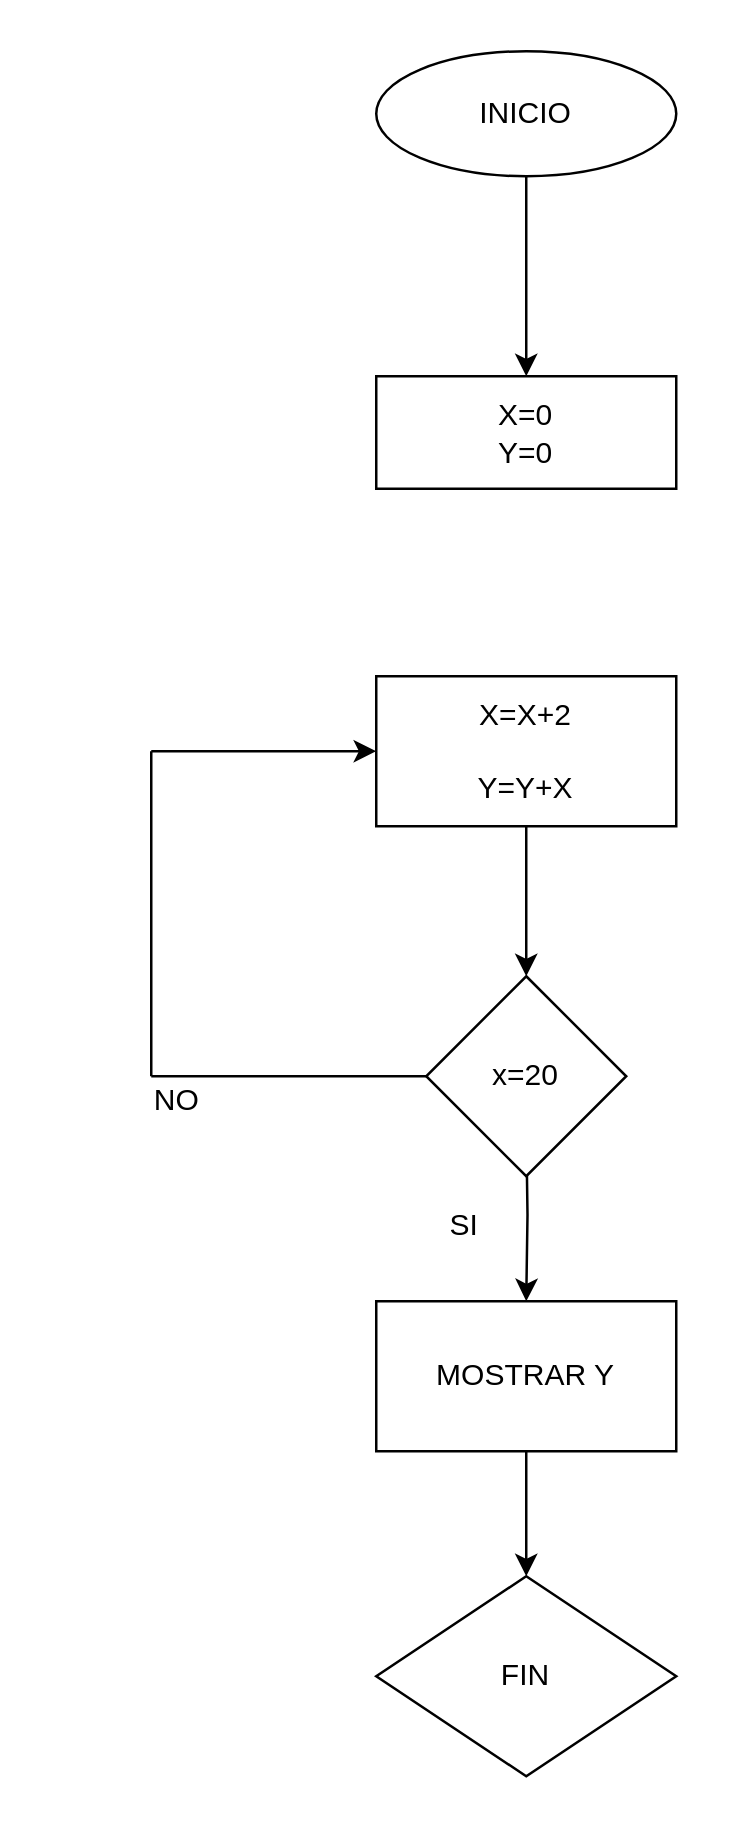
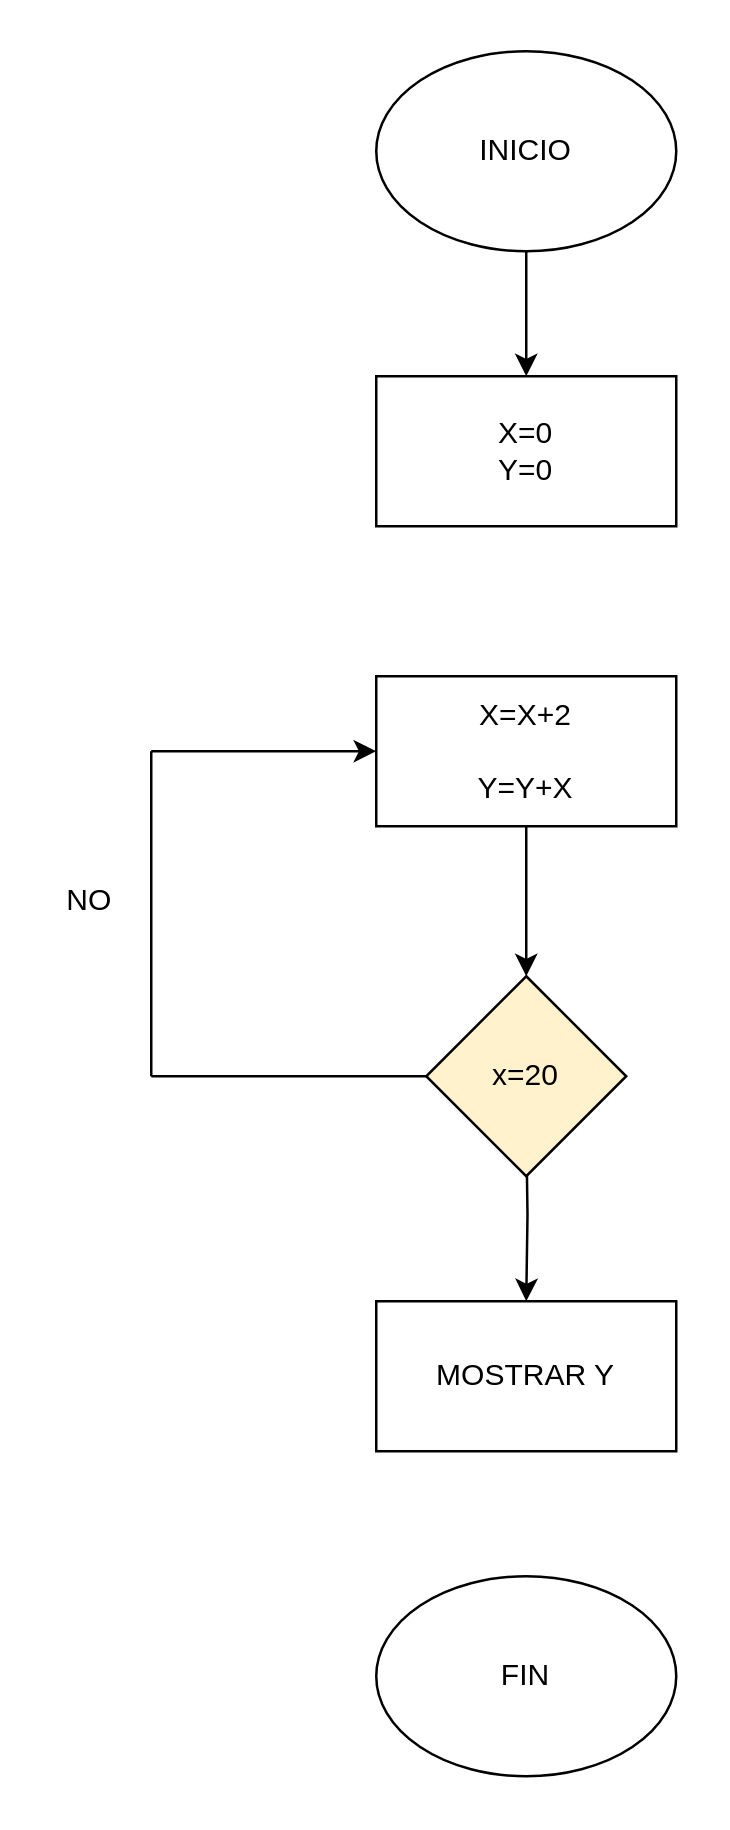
(526, 114) -> (526, 151)
(526, 433) -> (526, 451)
(526, 1076) -> (526, 1076)
(176, 1101) -> (89, 901)
(464, 1226) -> none
(526, 1505) -> none
(526, 1676) -> (526, 1676)
